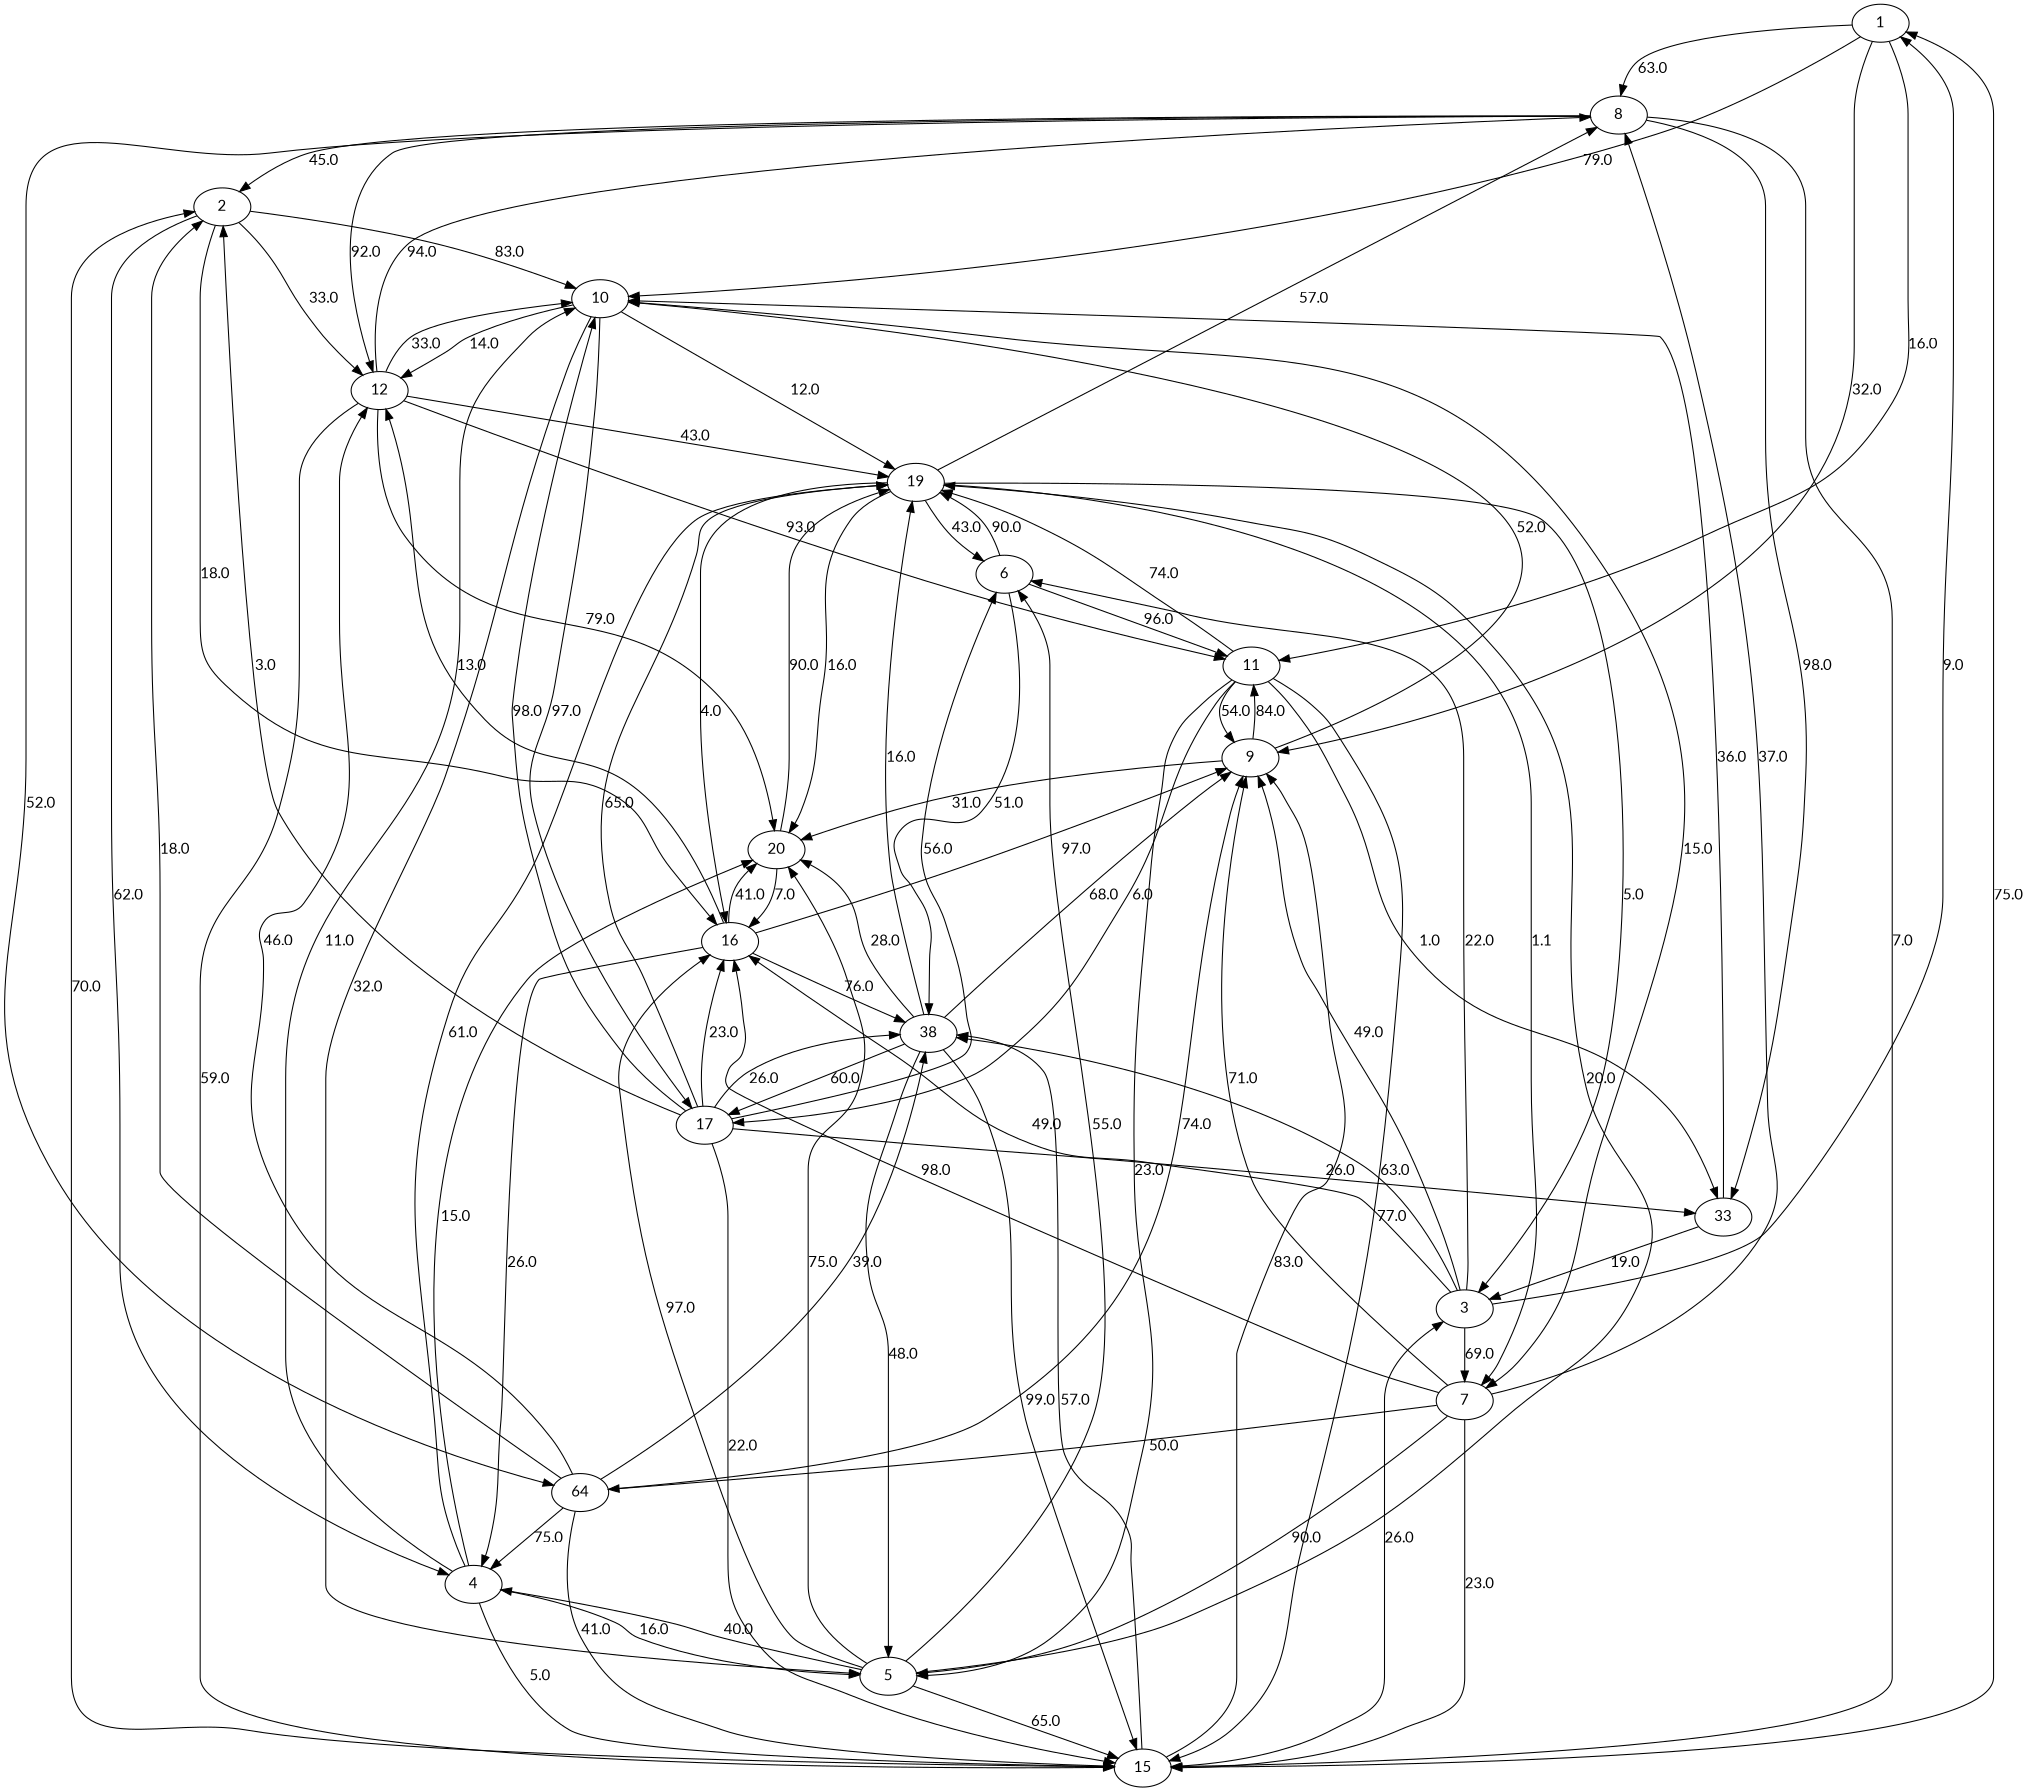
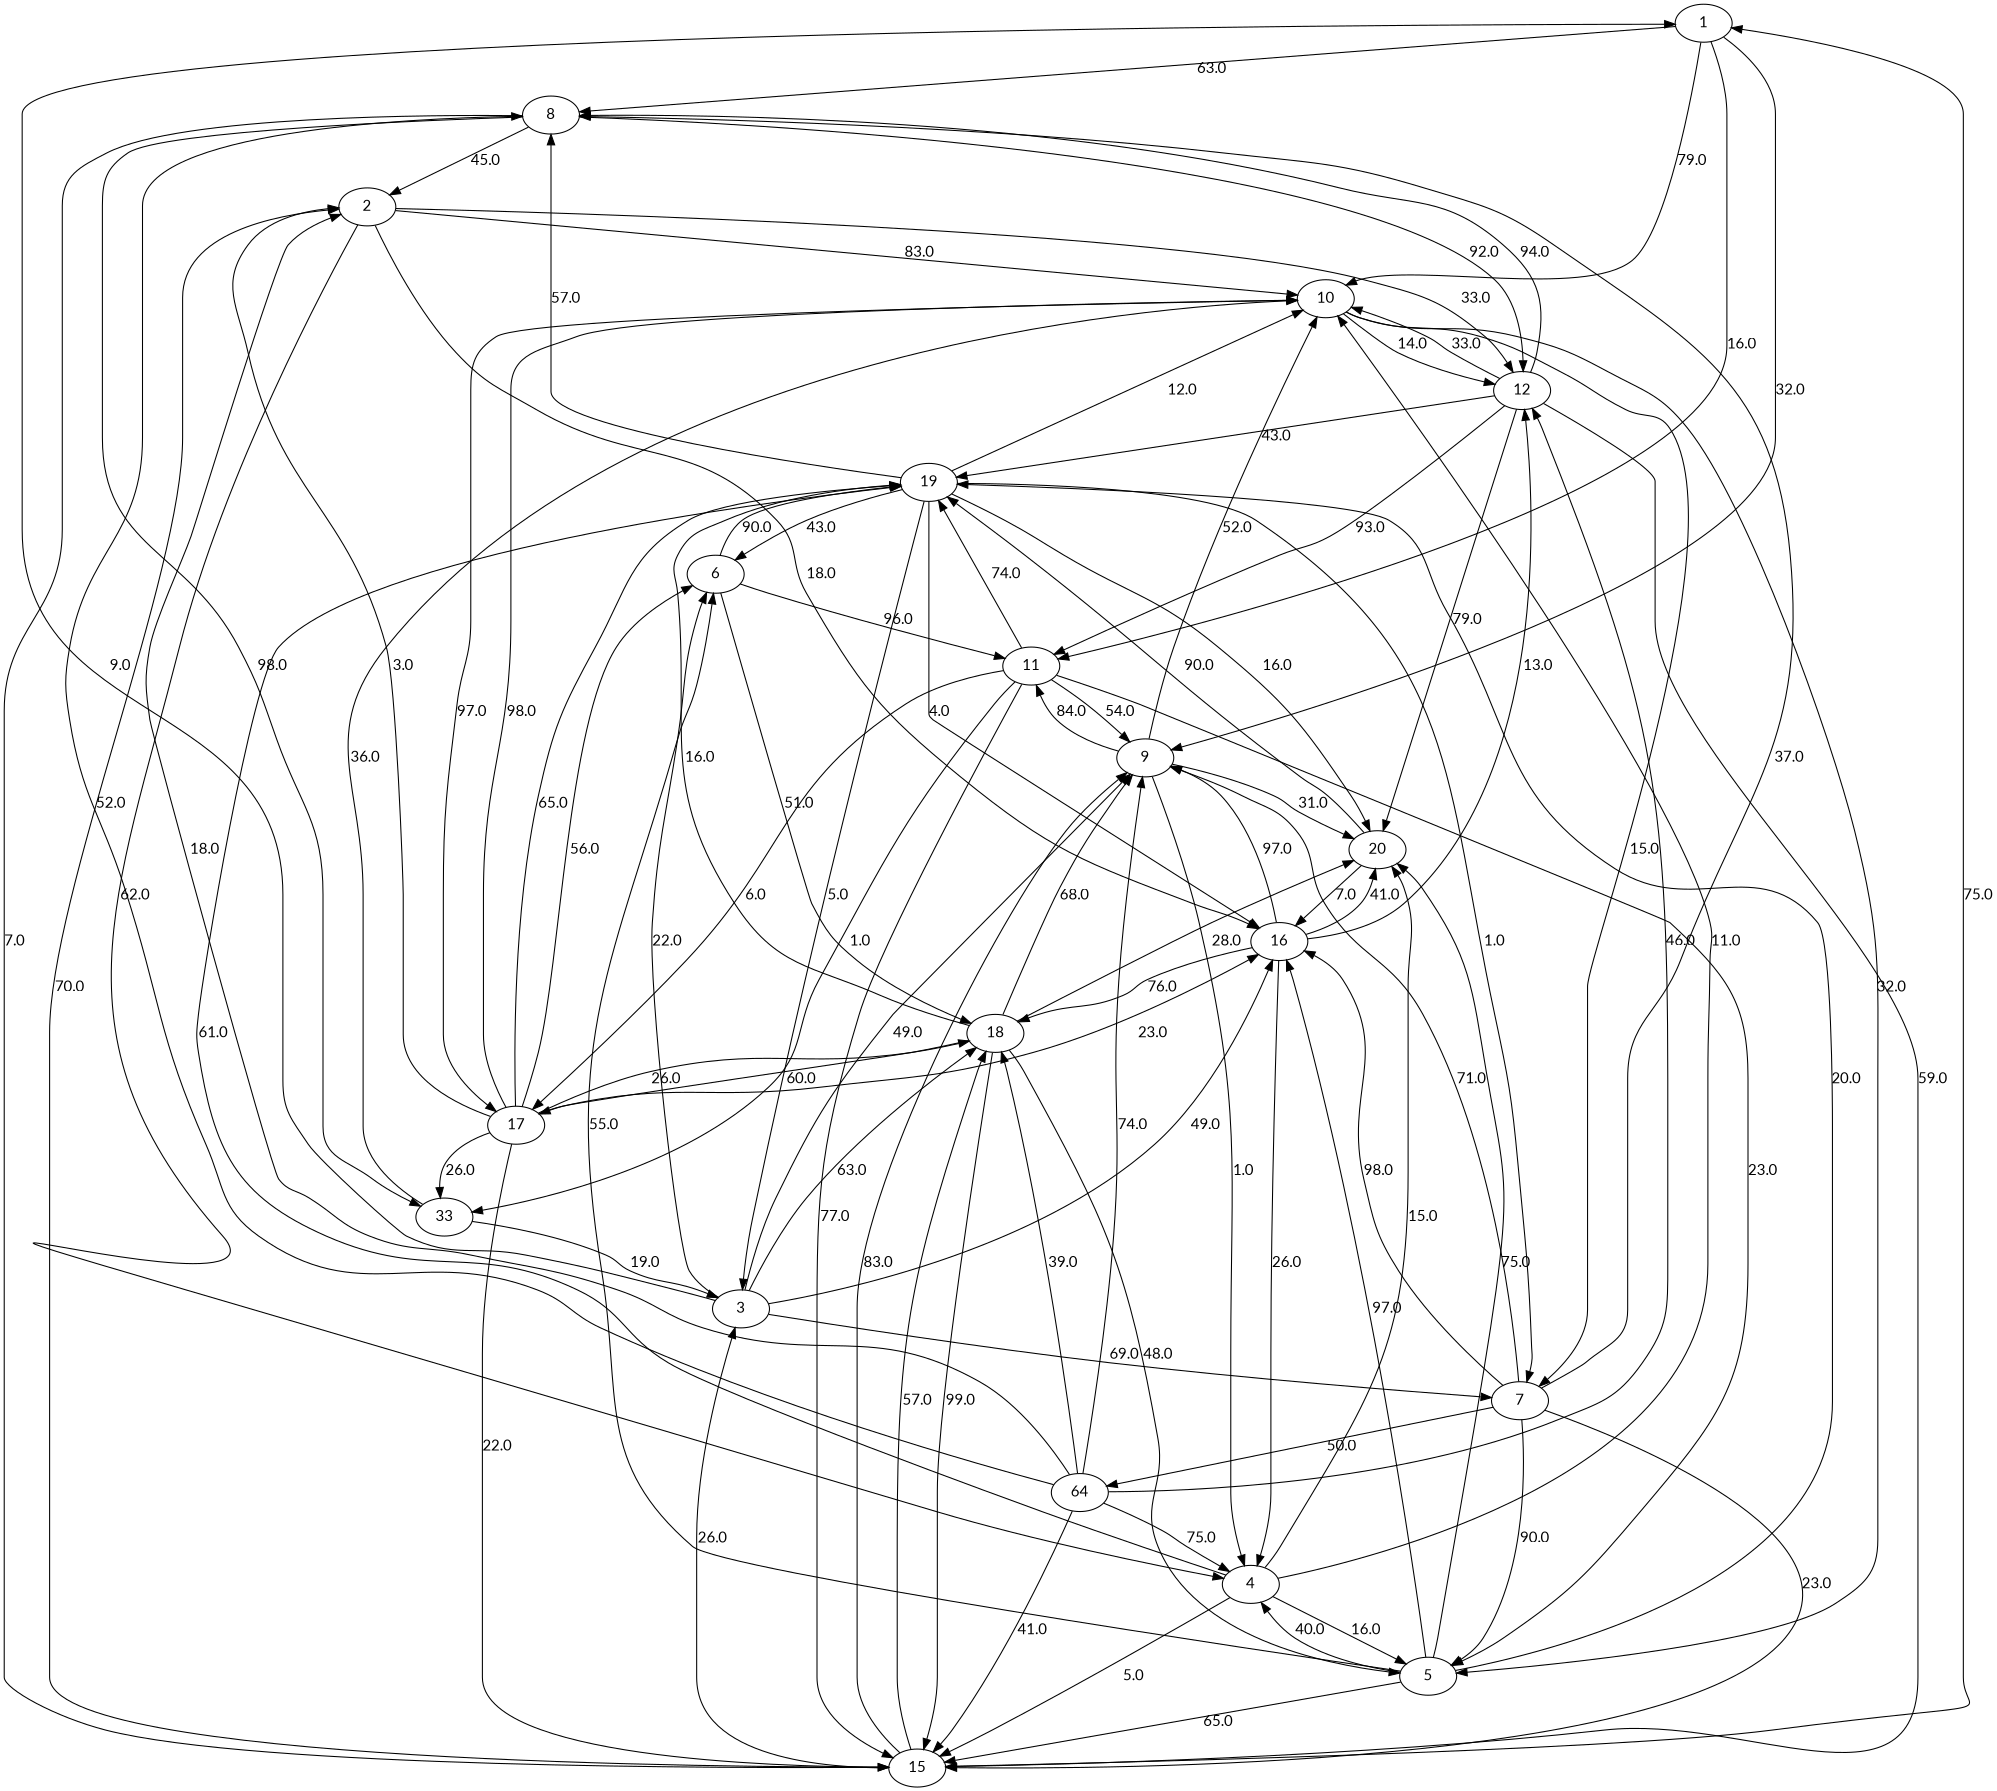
(29, 189) -> (142, 945)
(753, 388) -> (1123, 393)
(1542, 942) -> (1495, 942)
(928, 1033) -> (995, 1033)
none -> (1232, 1162)
